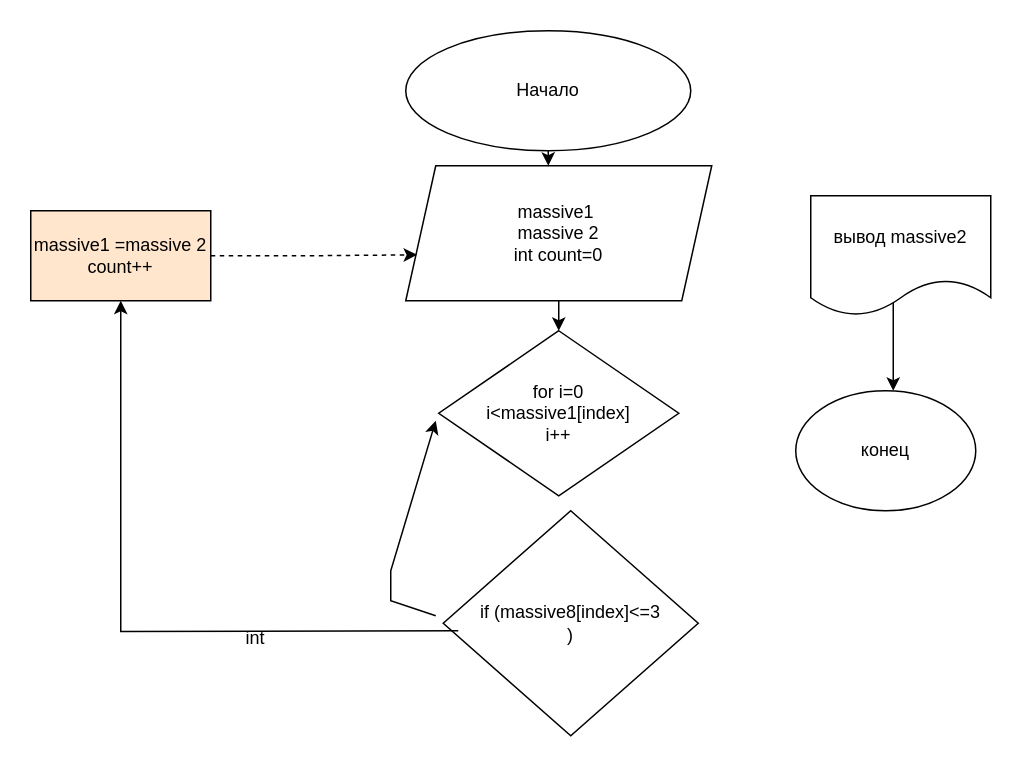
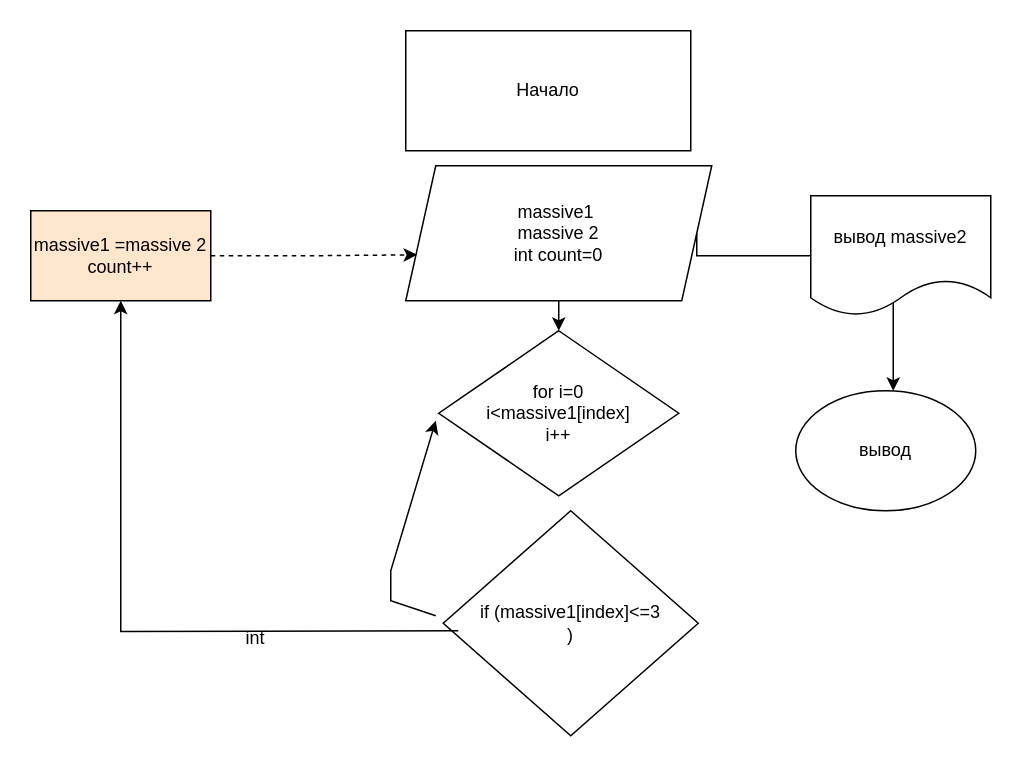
(548, 91) -> (548, 91)
(548, 153) -> none
none -> (743, 256)
(886, 451) -> (886, 451)
(571, 623) -> (571, 623)
